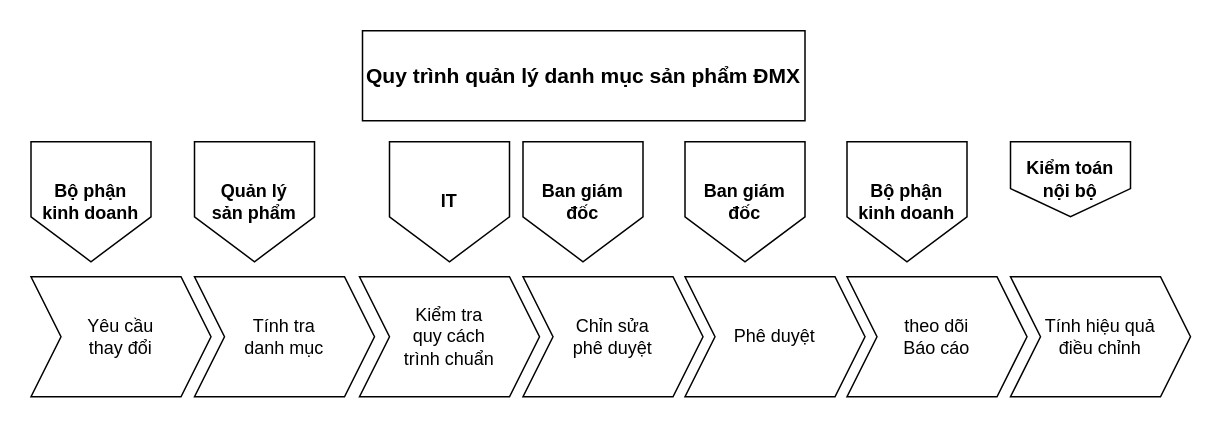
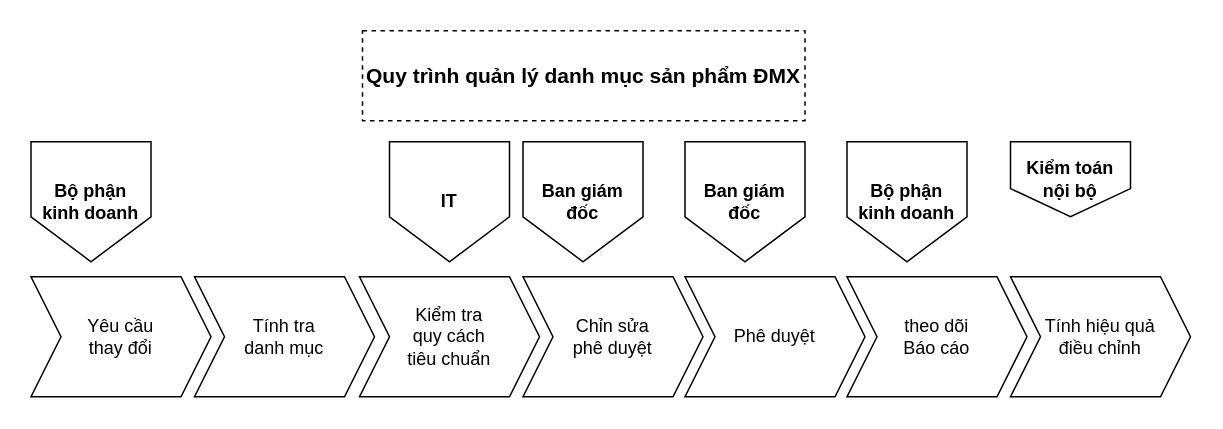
(584, 76) -> (584, 76)
(254, 202) -> none
(449, 337) -> (449, 337)
